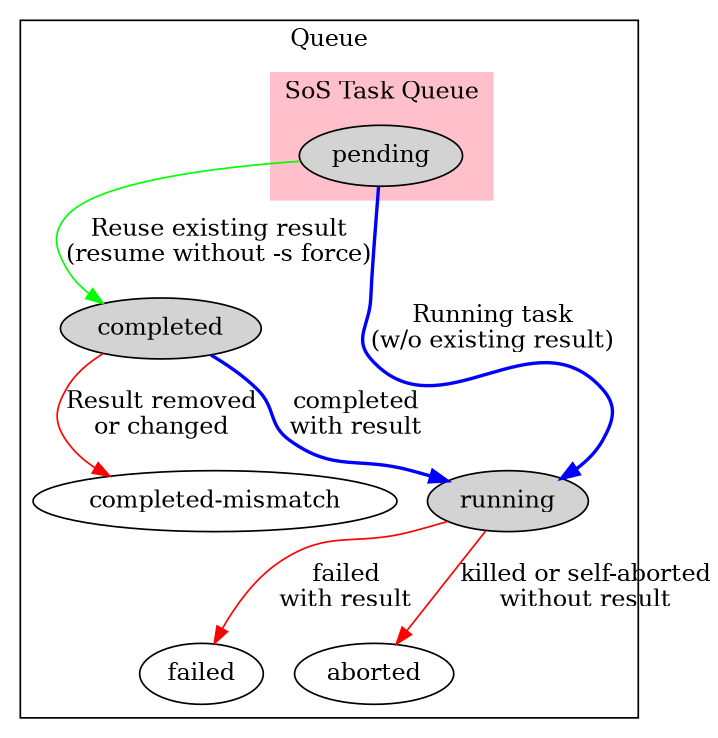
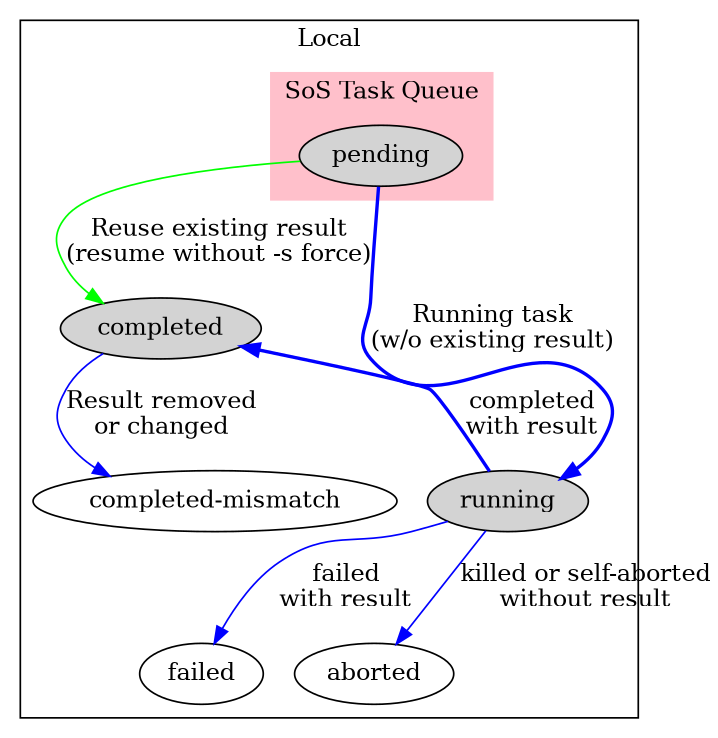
(329, 40) -> (329, 40)
(58, 409) -> (58, 409)
(302, 448) -> (374, 375)
(319, 544) -> (319, 544)
(446, 581) -> (446, 581)
